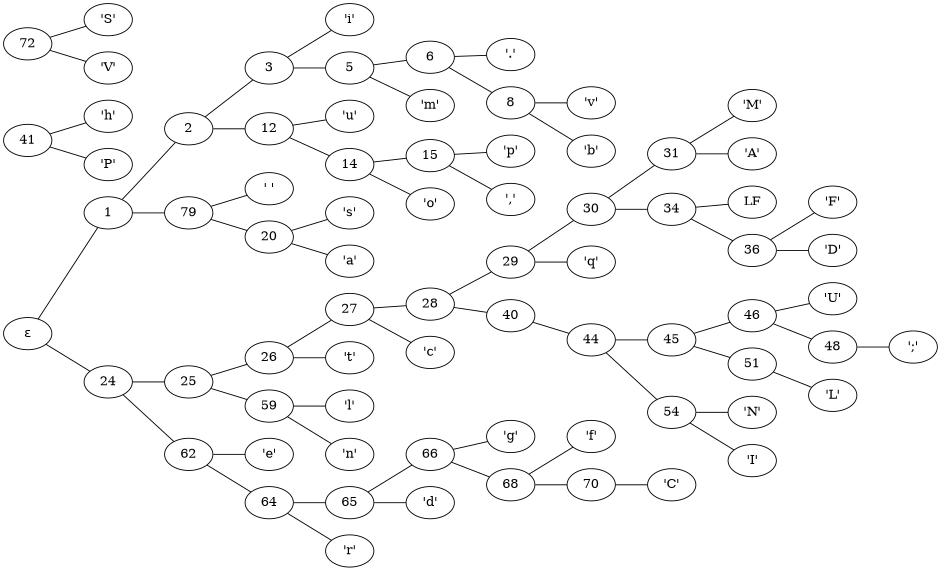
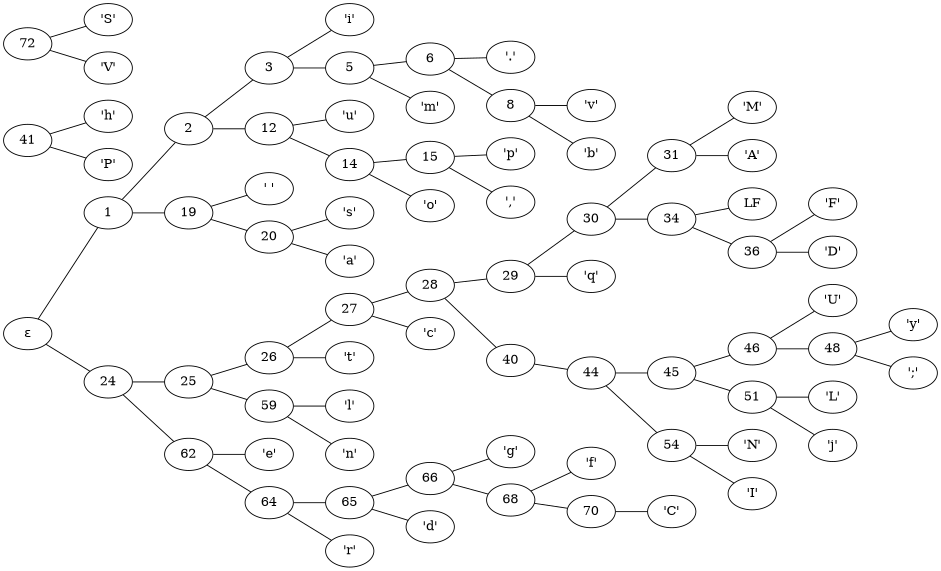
(189, 213) -> (189, 213)
none -> (913, 325)
none -> (833, 445)
